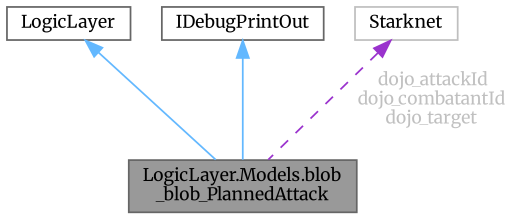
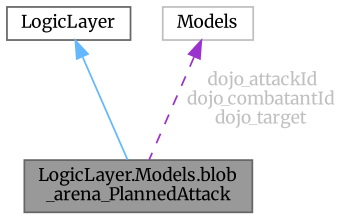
(243, 23) -> none
(406, 23) -> (208, 23)
(243, 186) -> (138, 186)
